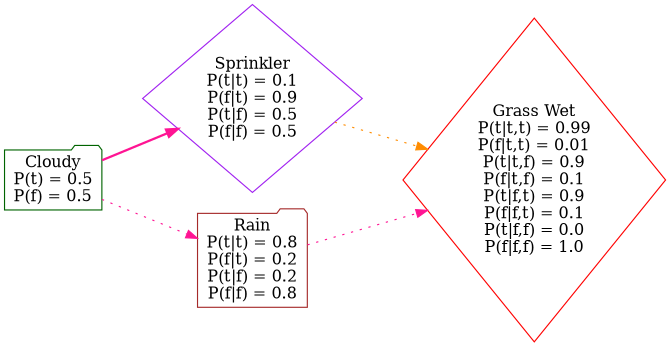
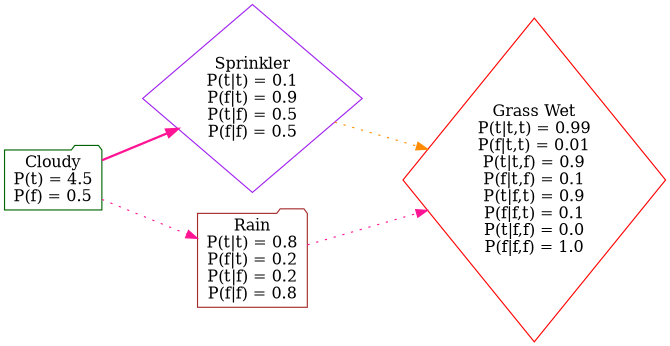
(53, 180) -> (53, 180)
